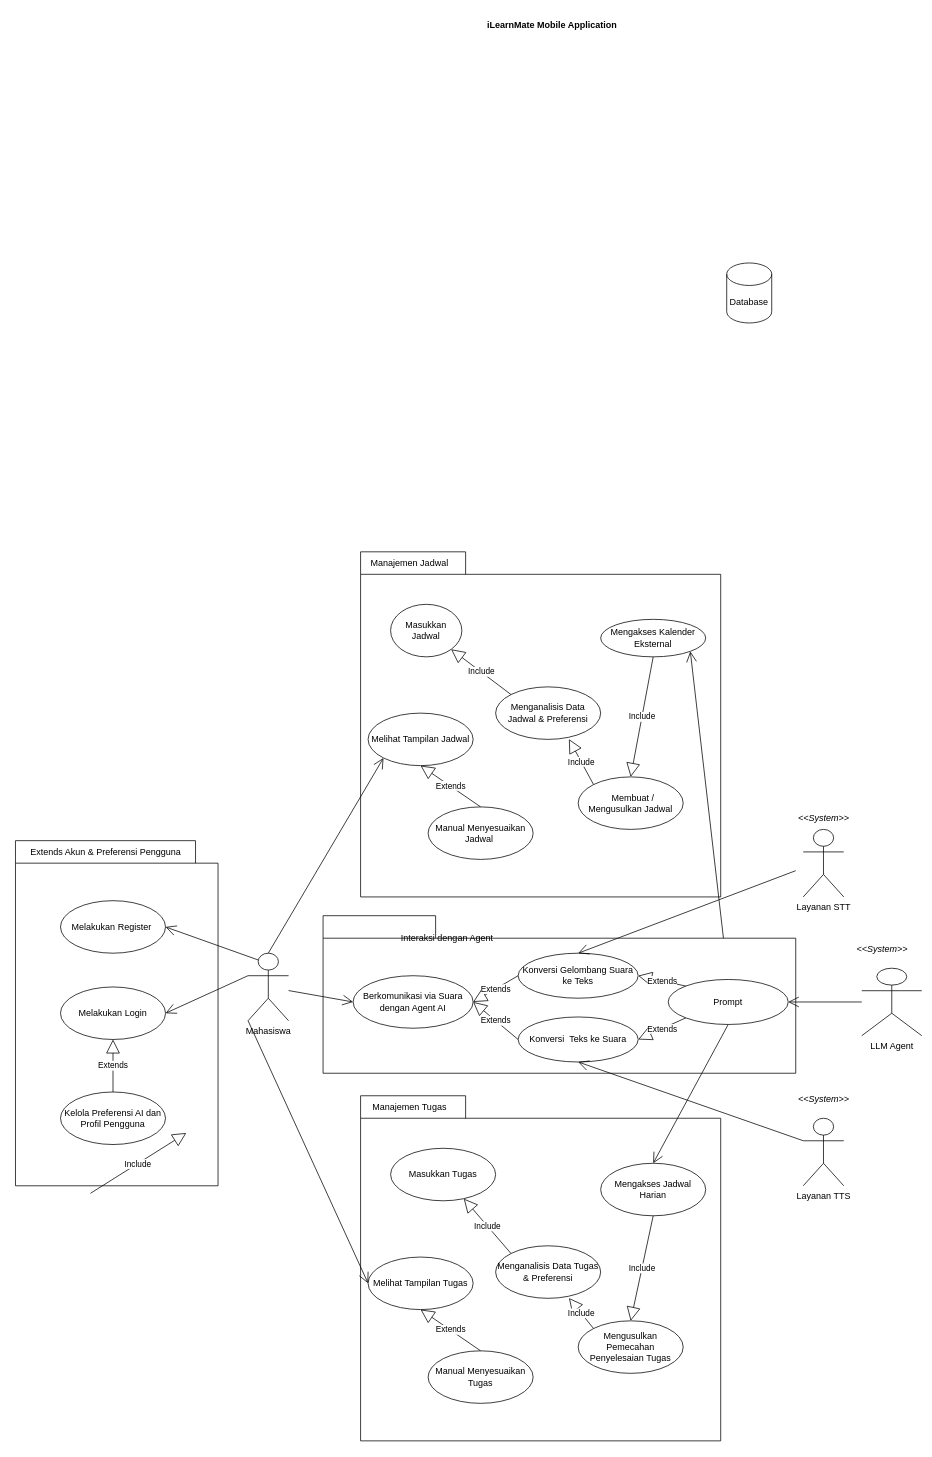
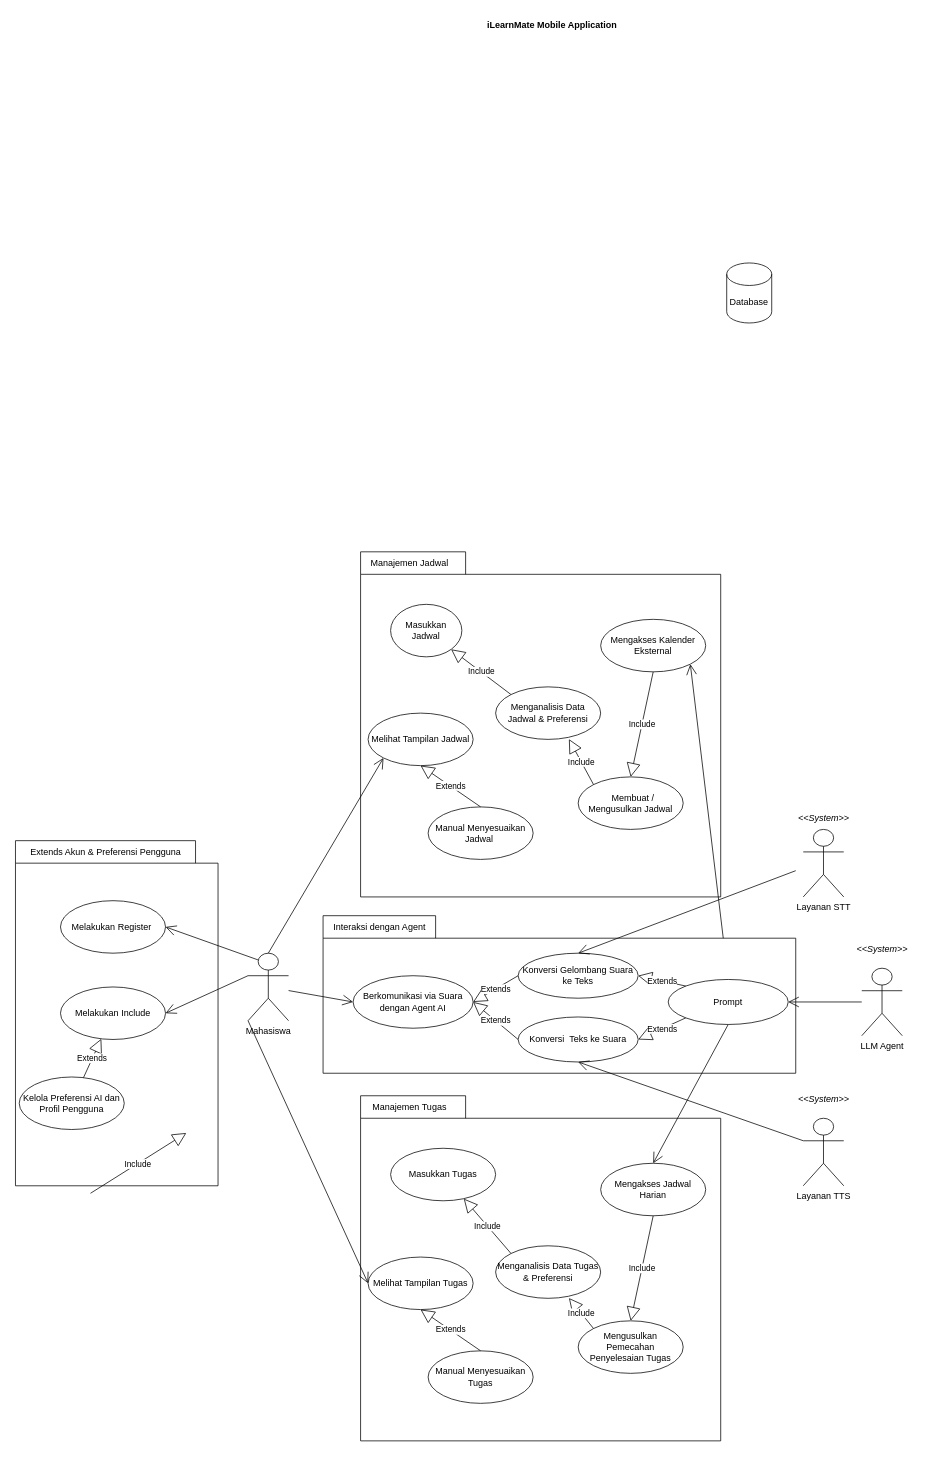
(653, 638) -> (653, 645)
(447, 938) -> (379, 927)
(891, 1002) -> (882, 1002)
(113, 1013) -> (113, 1013)
(113, 1118) -> (72, 1103)
